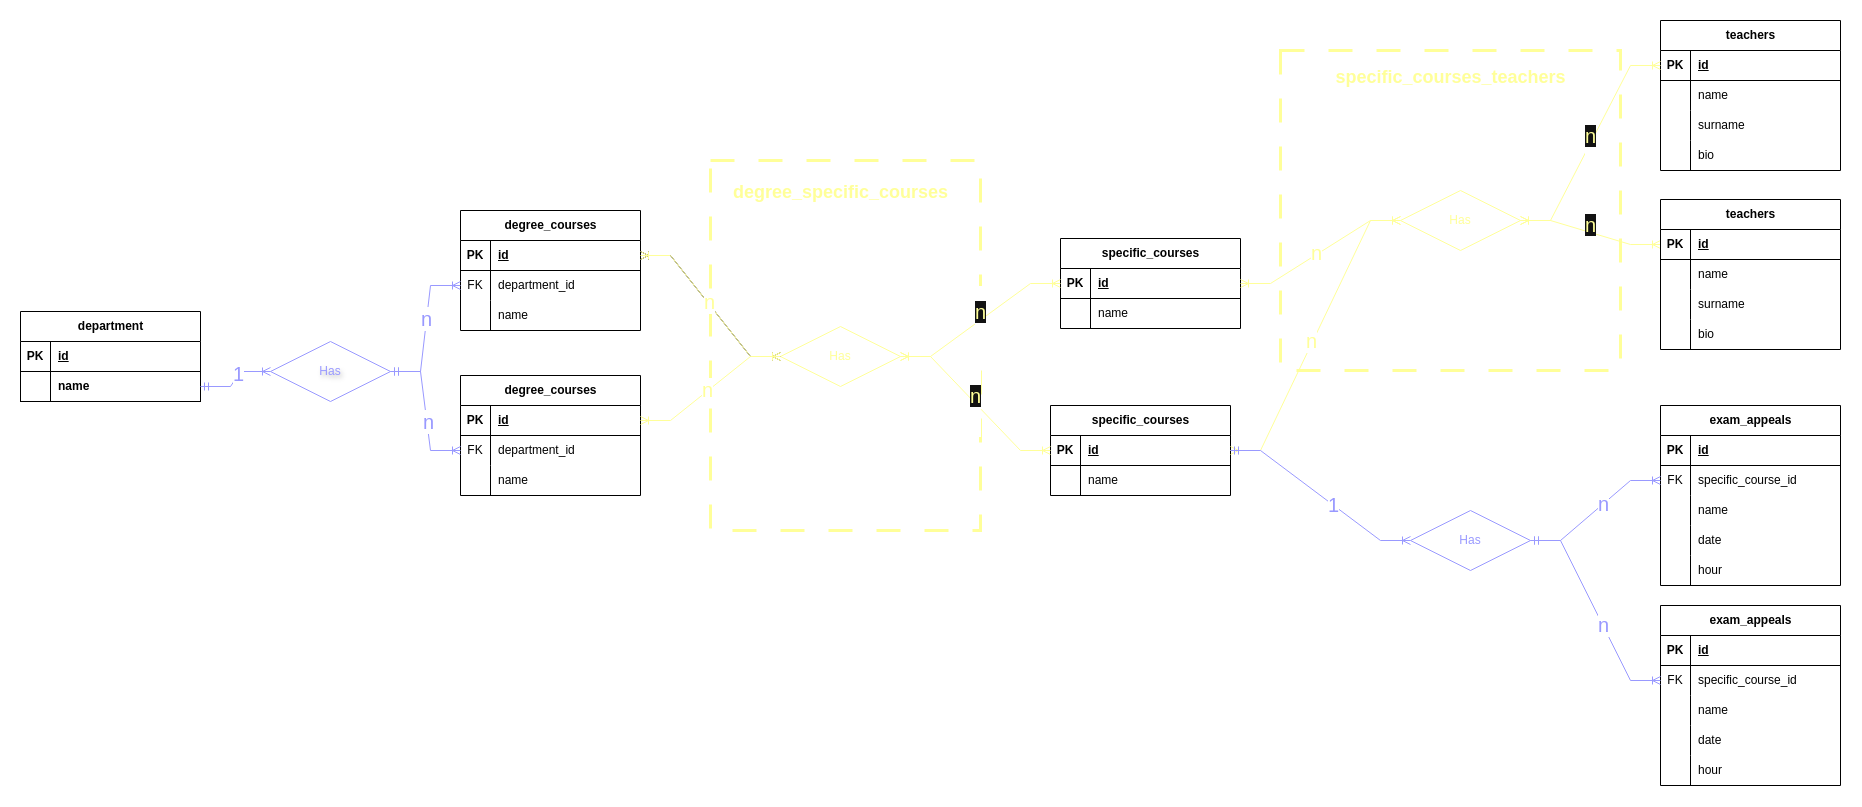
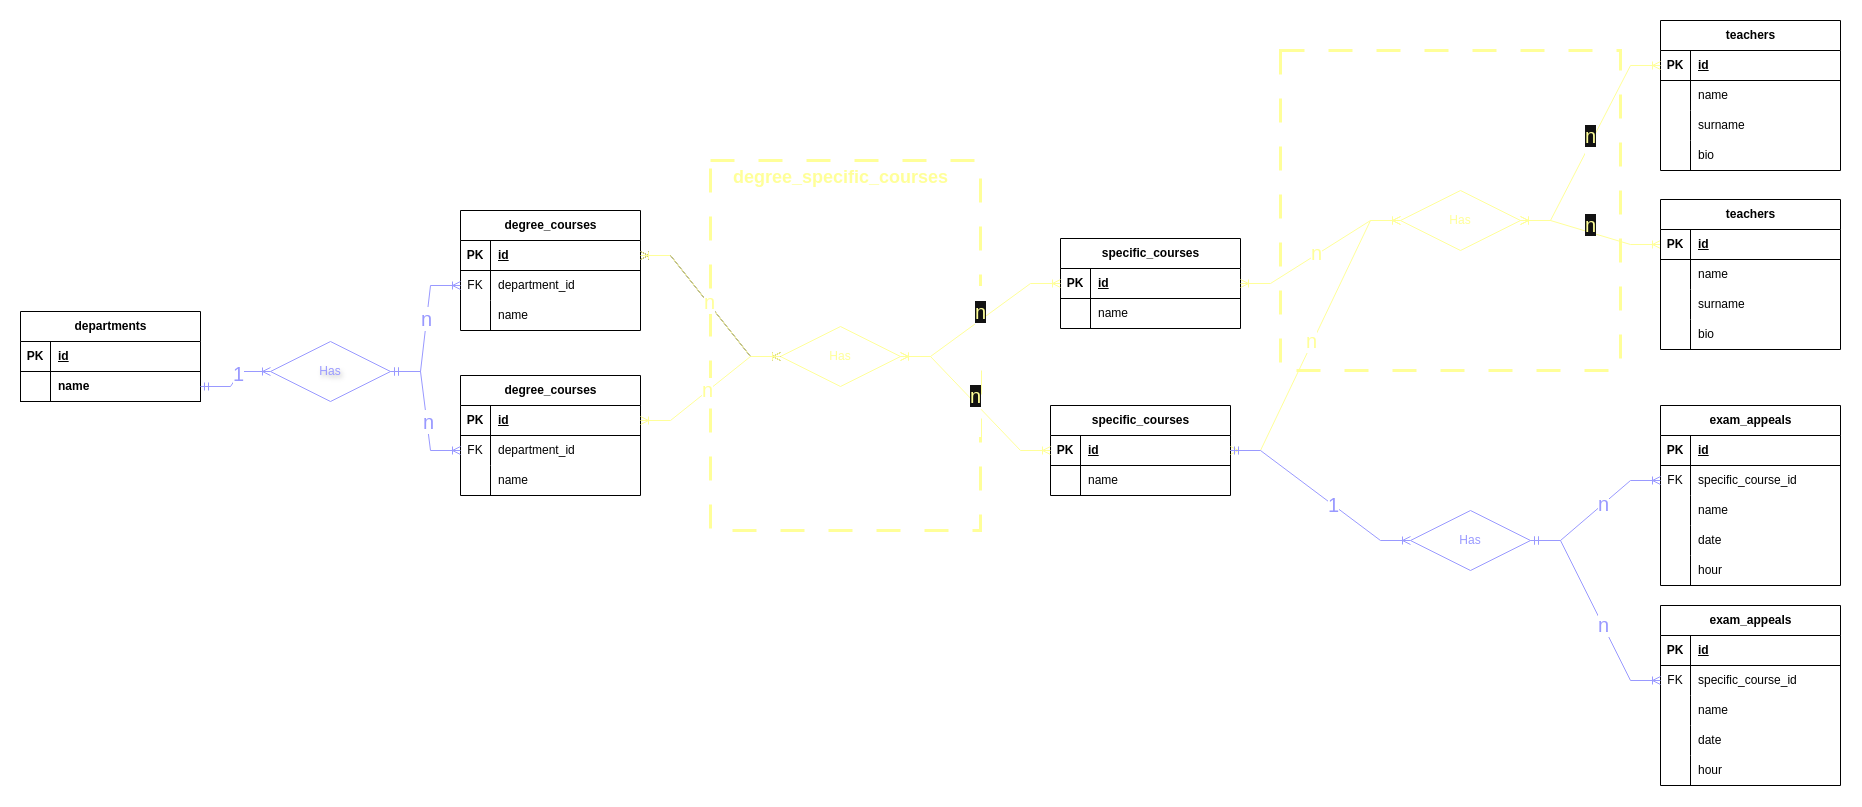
(1451, 76) -> none
(841, 191) -> (841, 176)
(111, 327) -> (111, 327)
